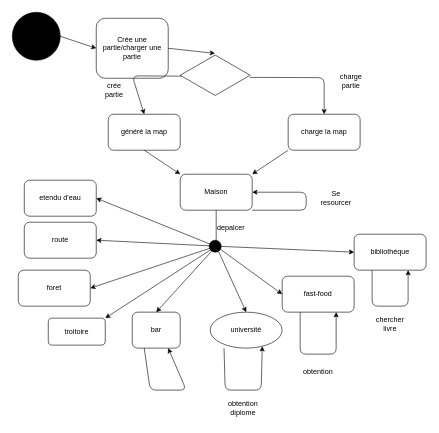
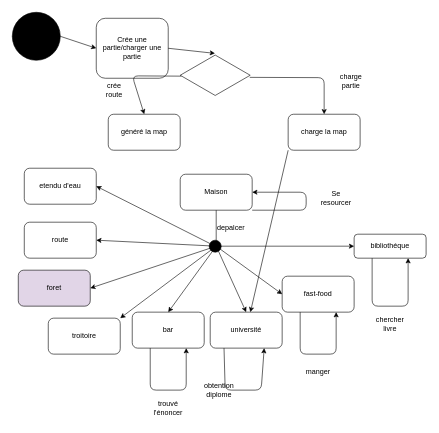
(114, 90) -> (114, 90)
(277, 158) -> (270, 229)
(161, 162) -> none
(60, 198) -> (60, 186)
(390, 252) -> (390, 246)
(54, 288) -> (54, 288)
(156, 330) -> (168, 330)
(246, 330) -> (246, 330)
(77, 332) -> (84, 336)
(318, 372) -> (318, 372)
none -> (168, 408)
(243, 408) -> (219, 390)
